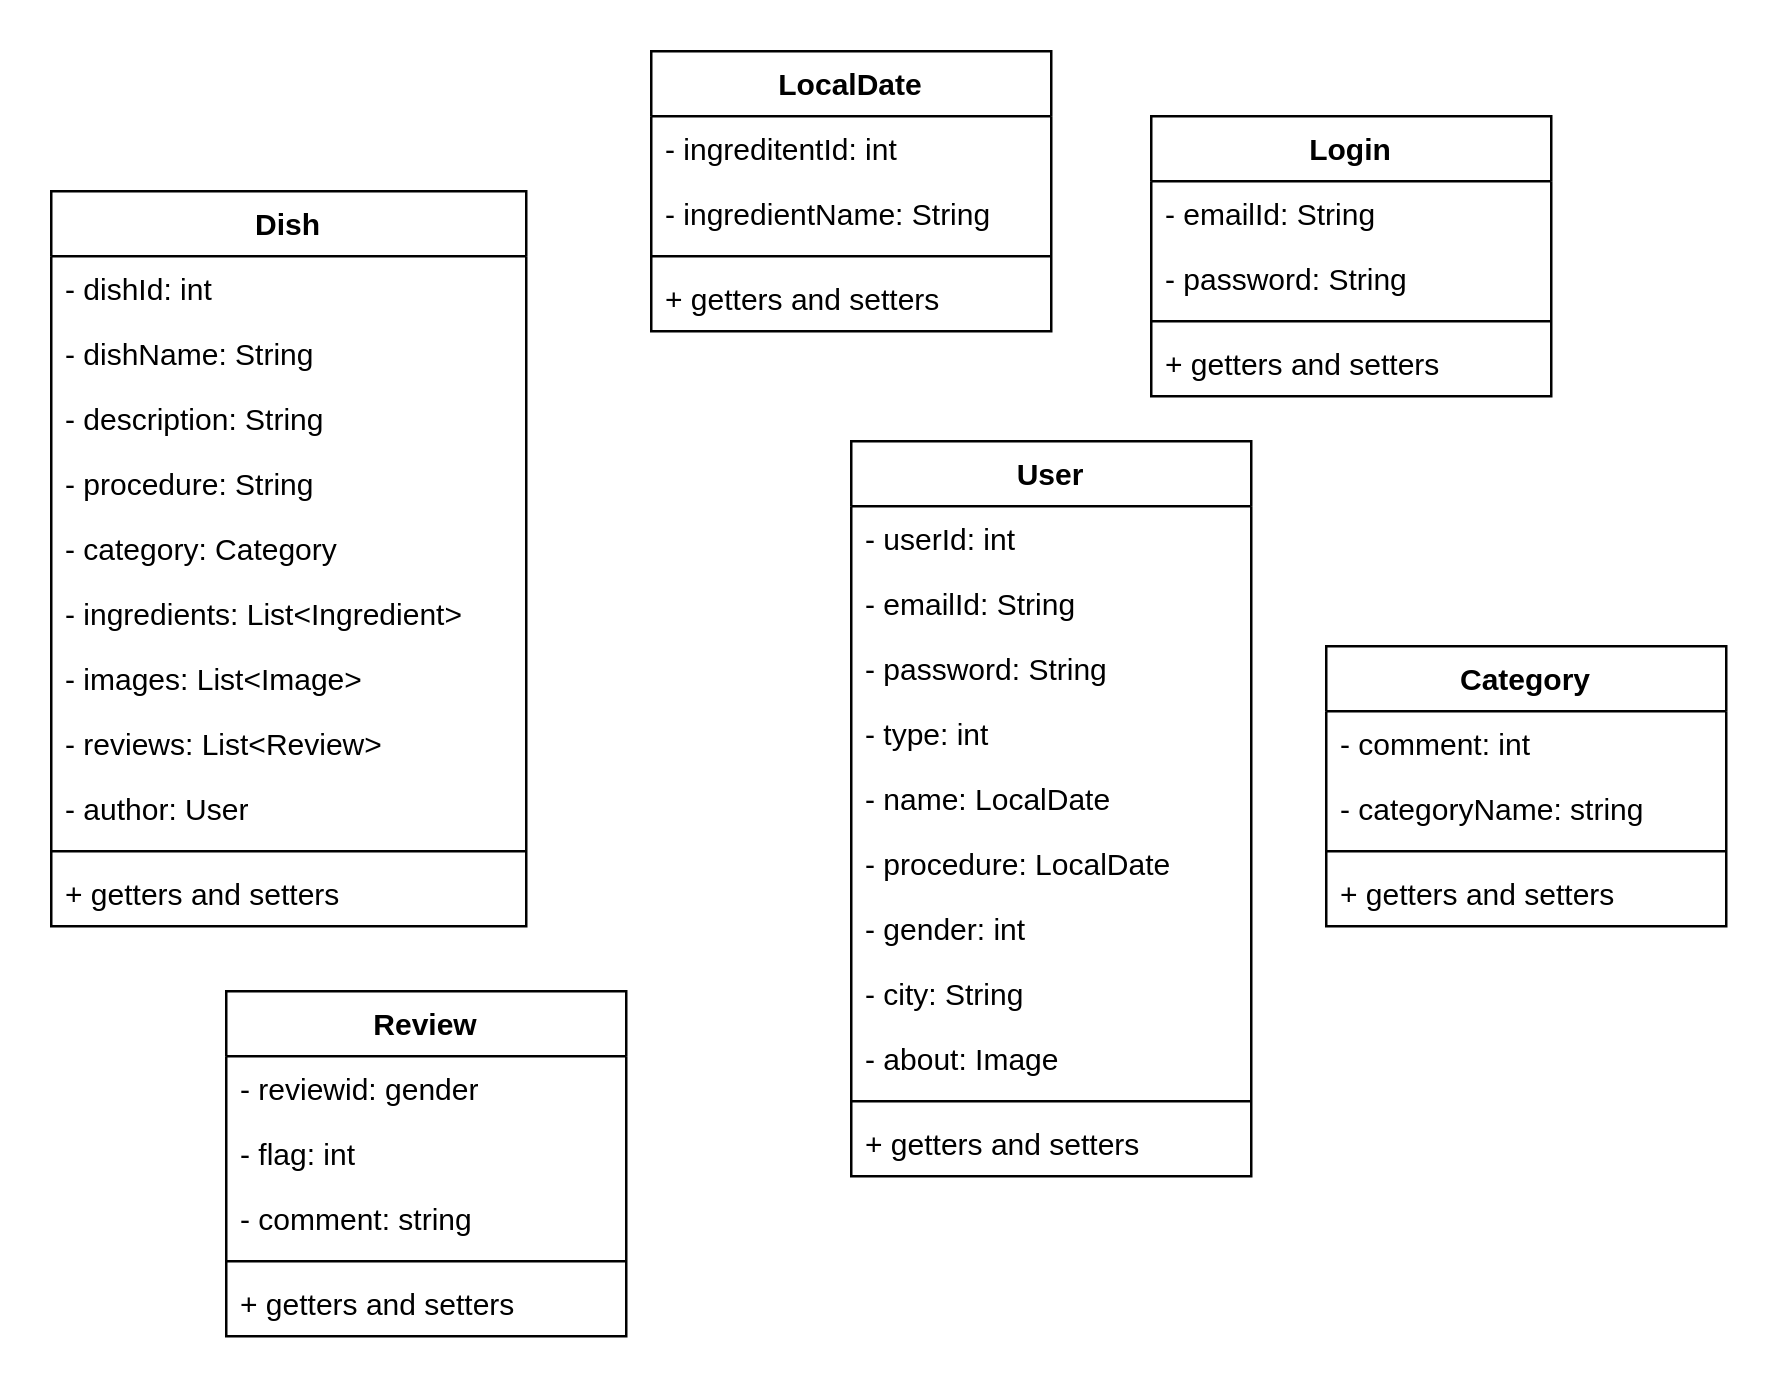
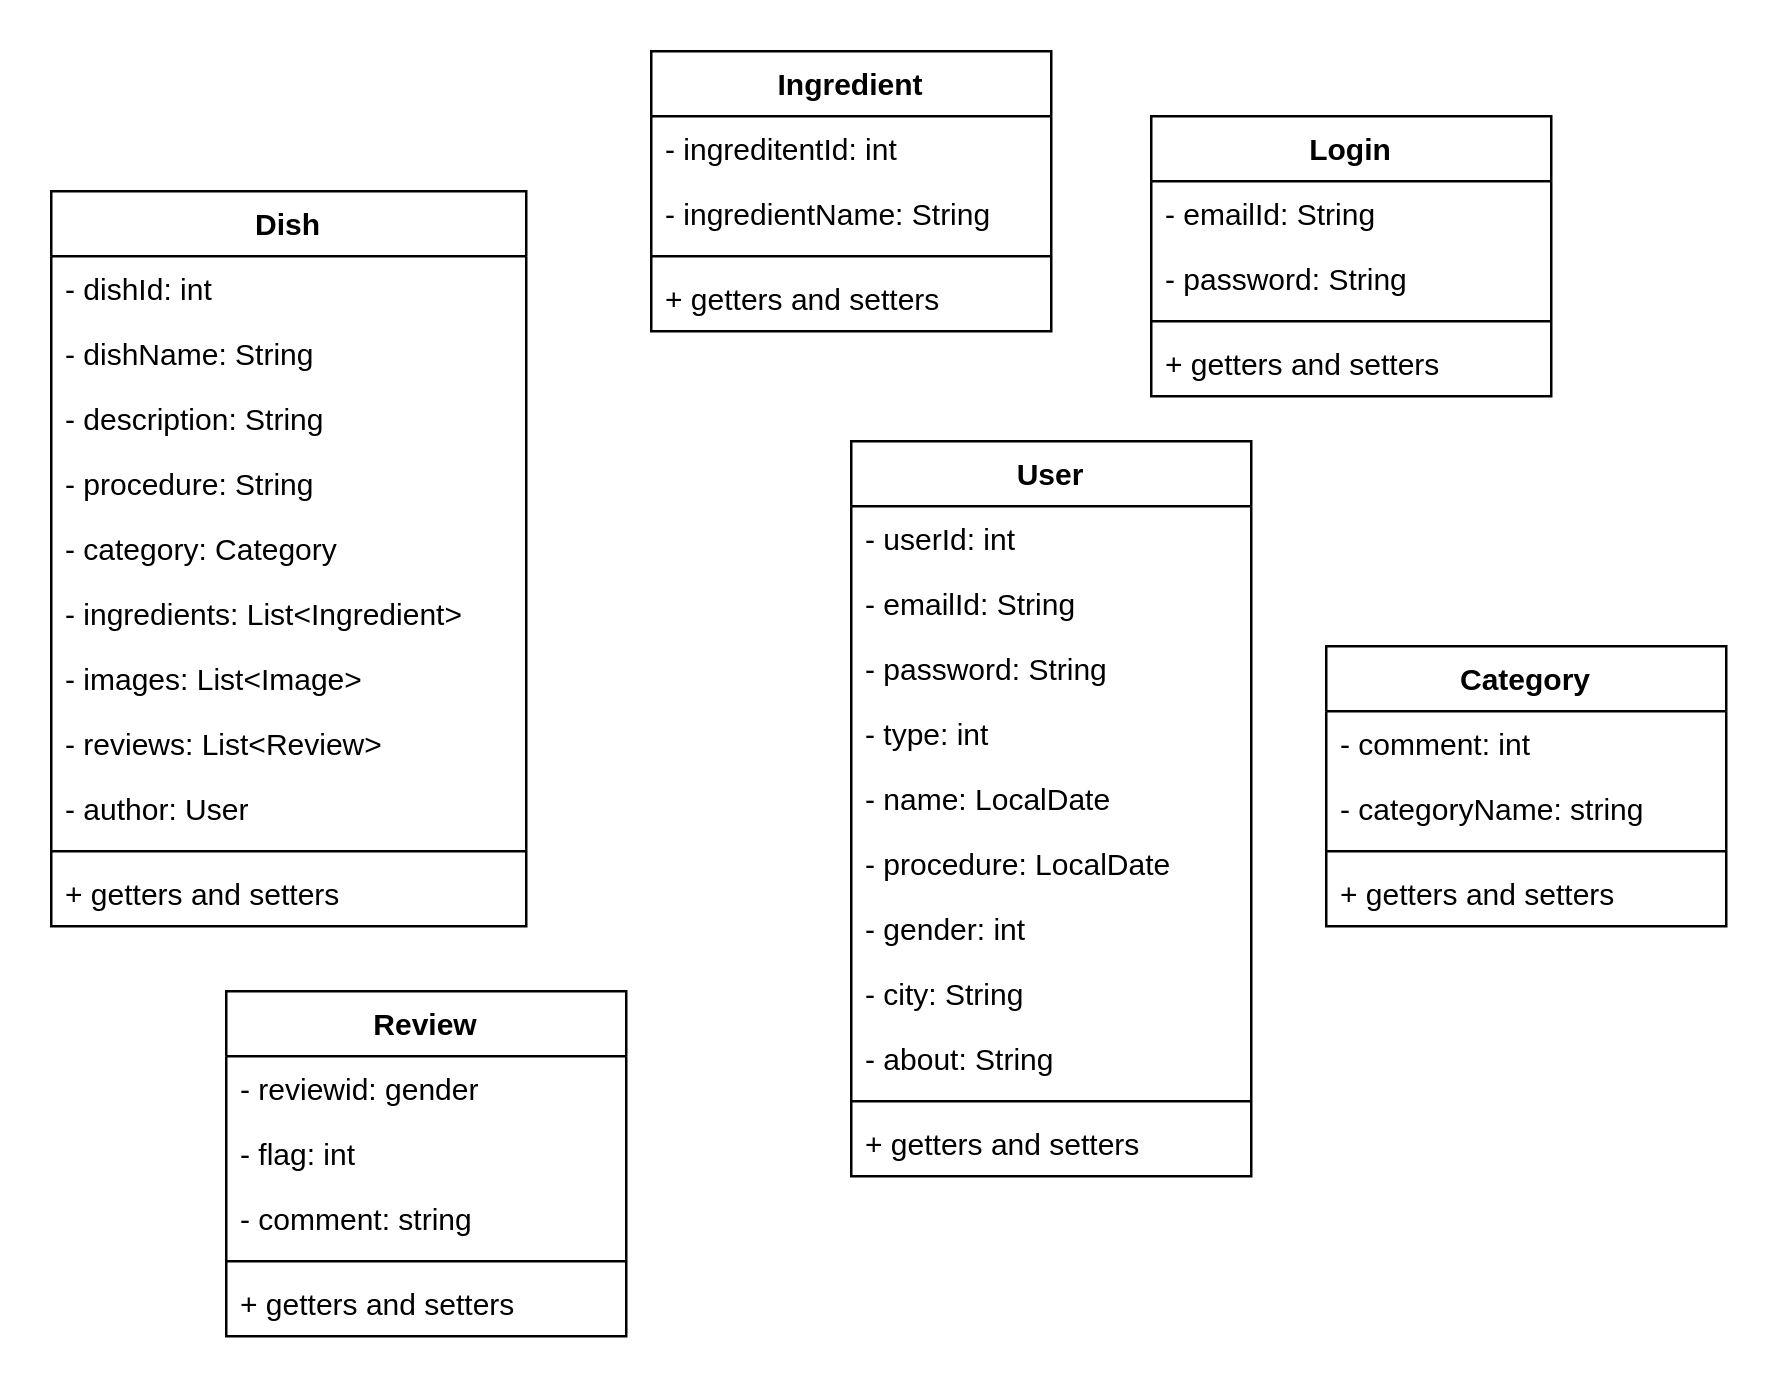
(850, 85) -> (850, 85)
(971, 1060) -> (975, 1060)
